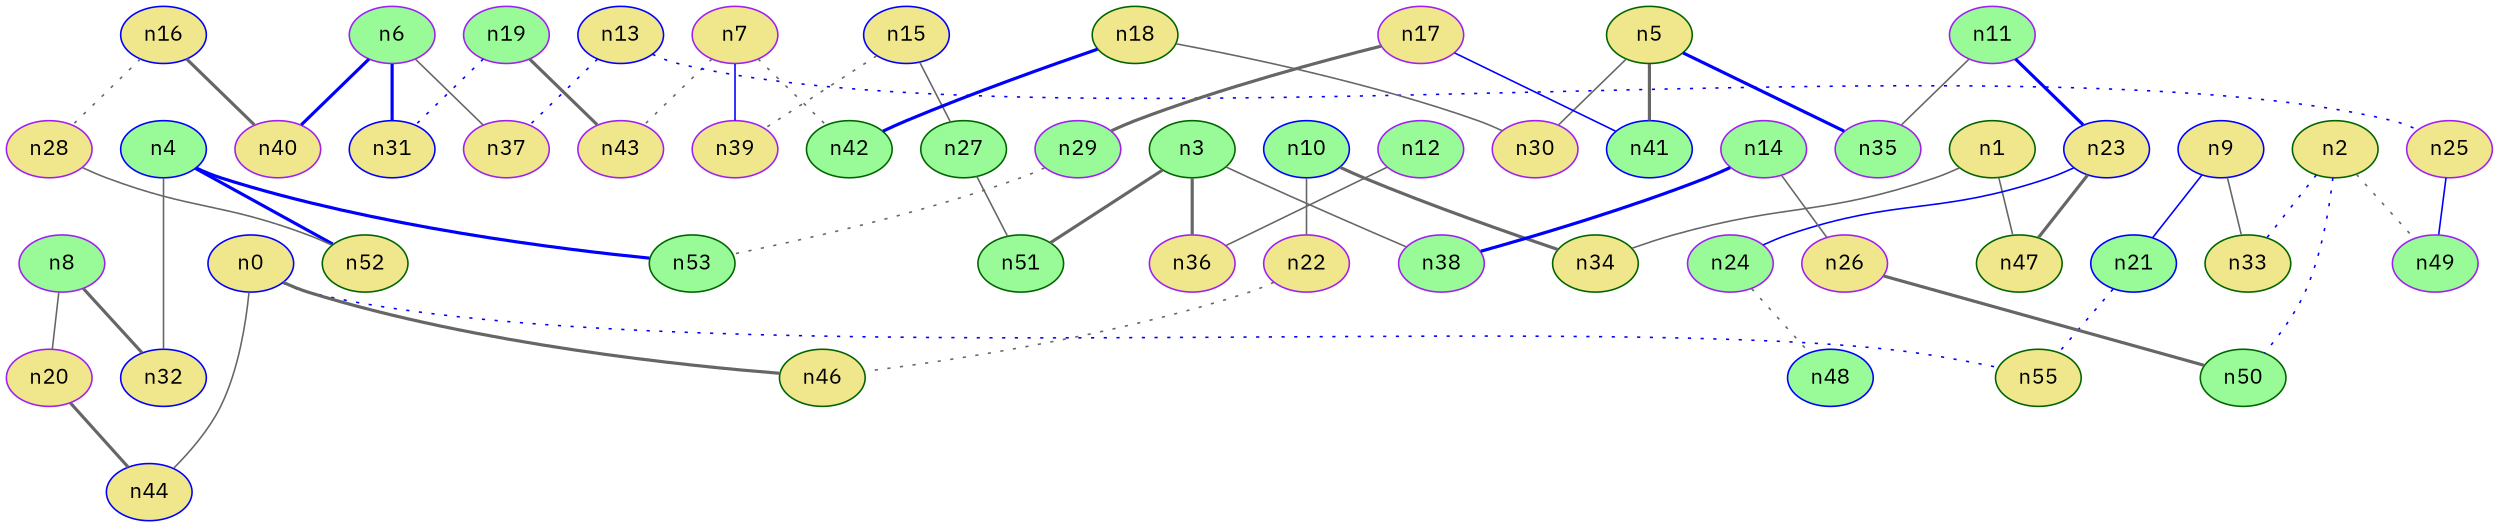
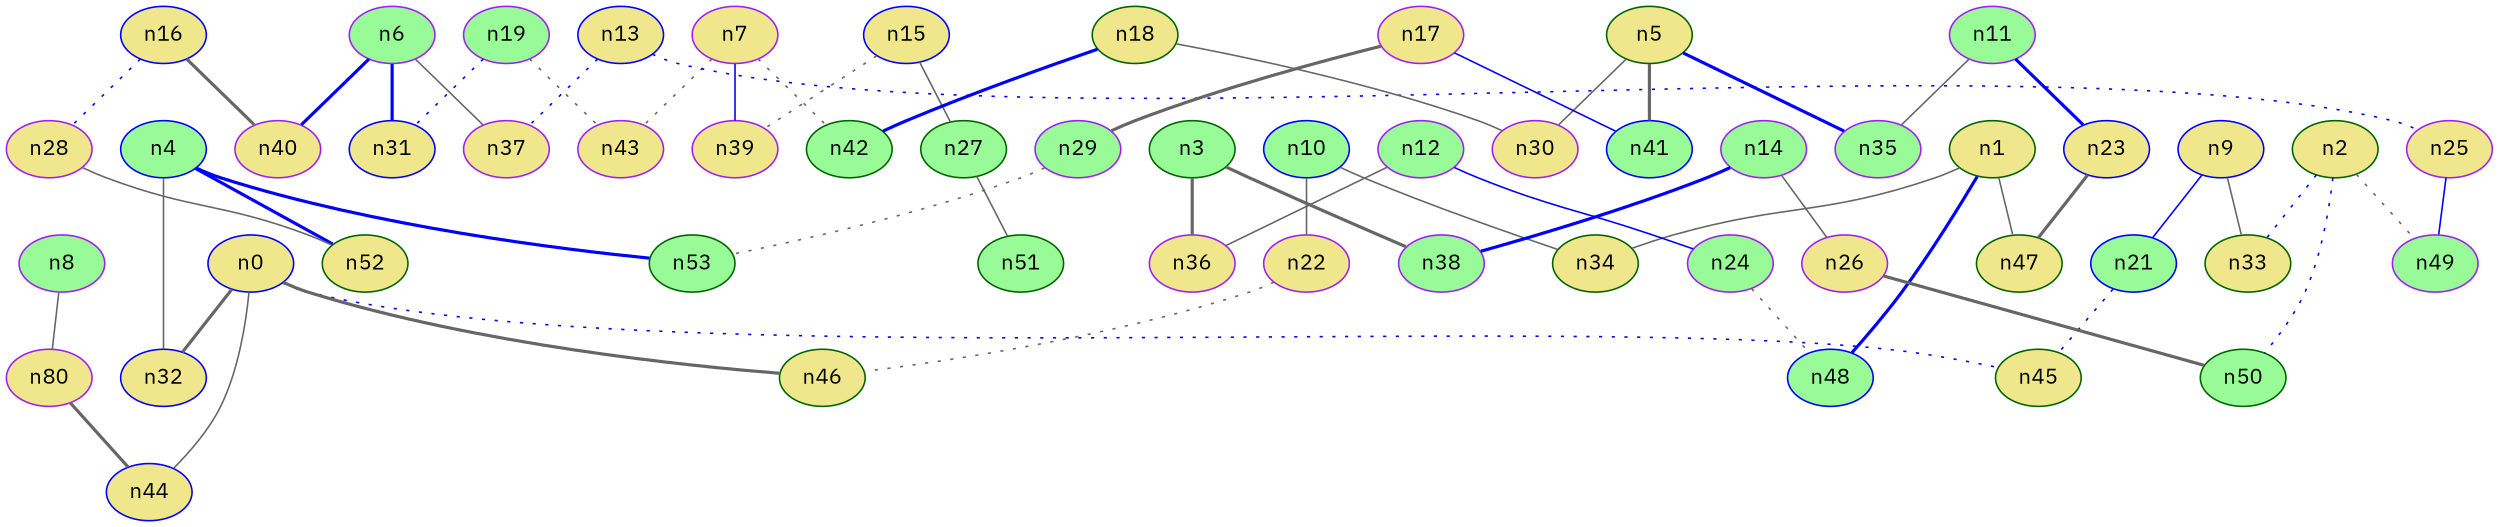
(557, 85) -> (557, 85)
(107, 92) -> (107, 92)
(1106, 206) -> none
(1918, 206) -> (1573, 210)
(1325, 211) -> (1325, 211)
(1448, 211) -> (1448, 211)
none -> (1919, 268)
(113, 321) -> (207, 321)
(49, 378) -> (49, 378)
(2038, 378) -> (2038, 378)
